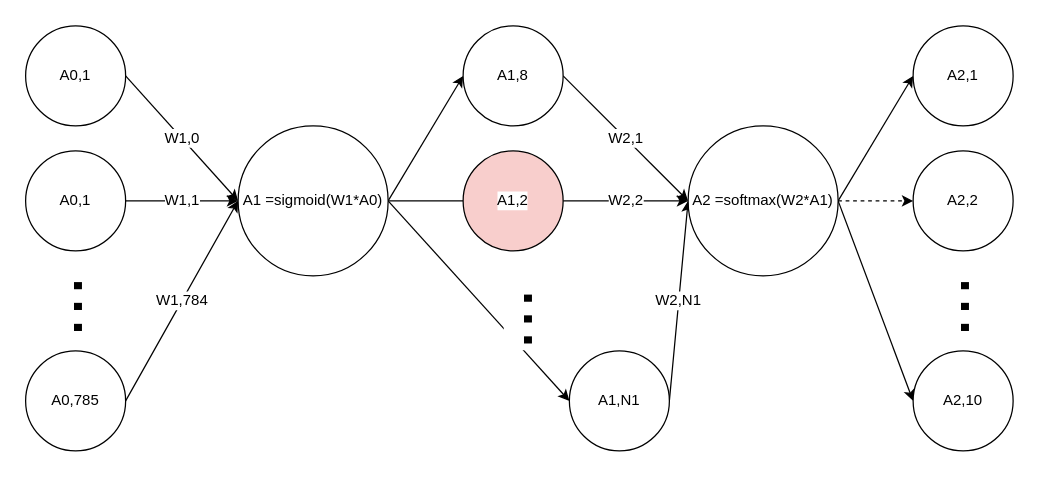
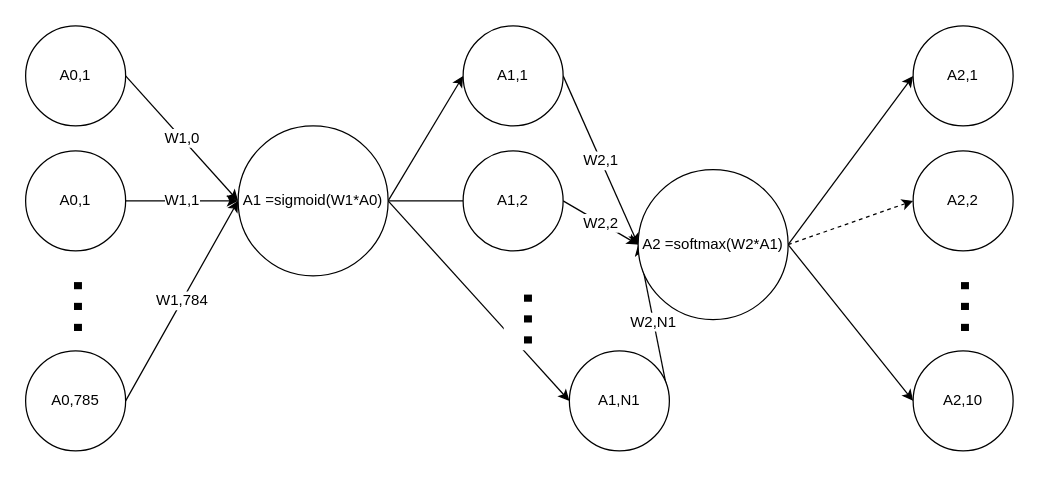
(513, 76) -> (513, 76)
(513, 201) -> (513, 201)
(763, 201) -> (713, 244)
